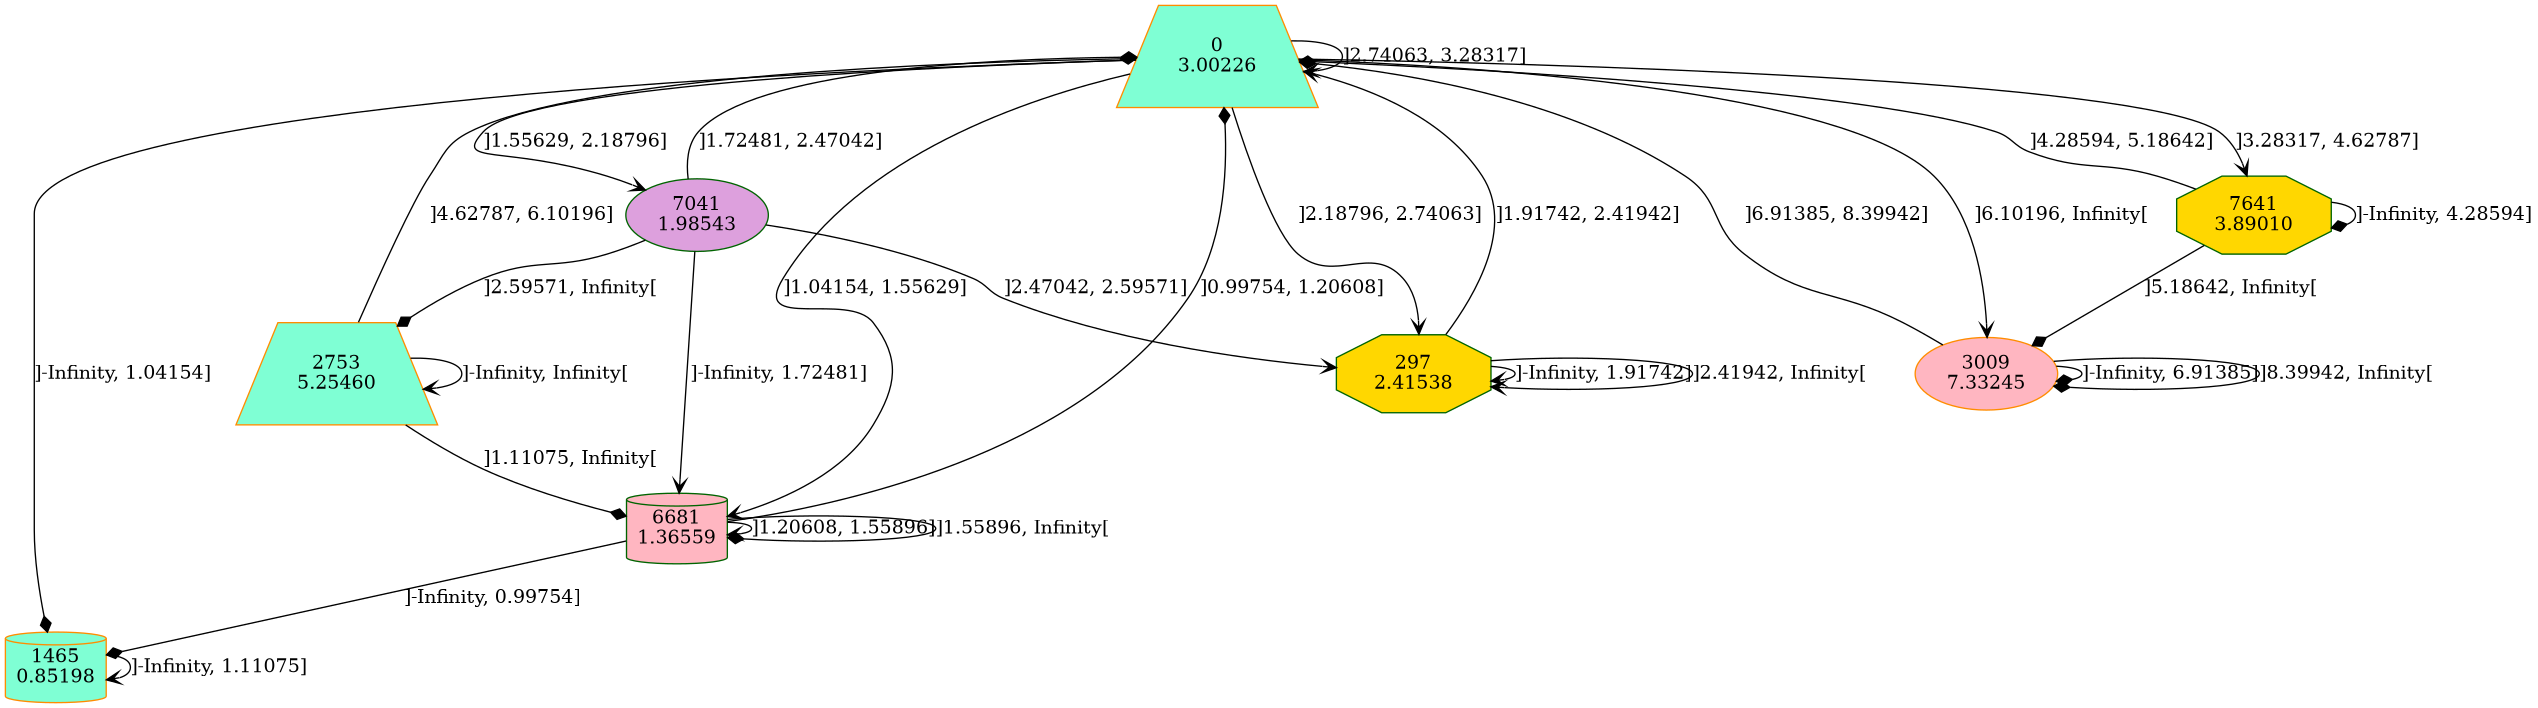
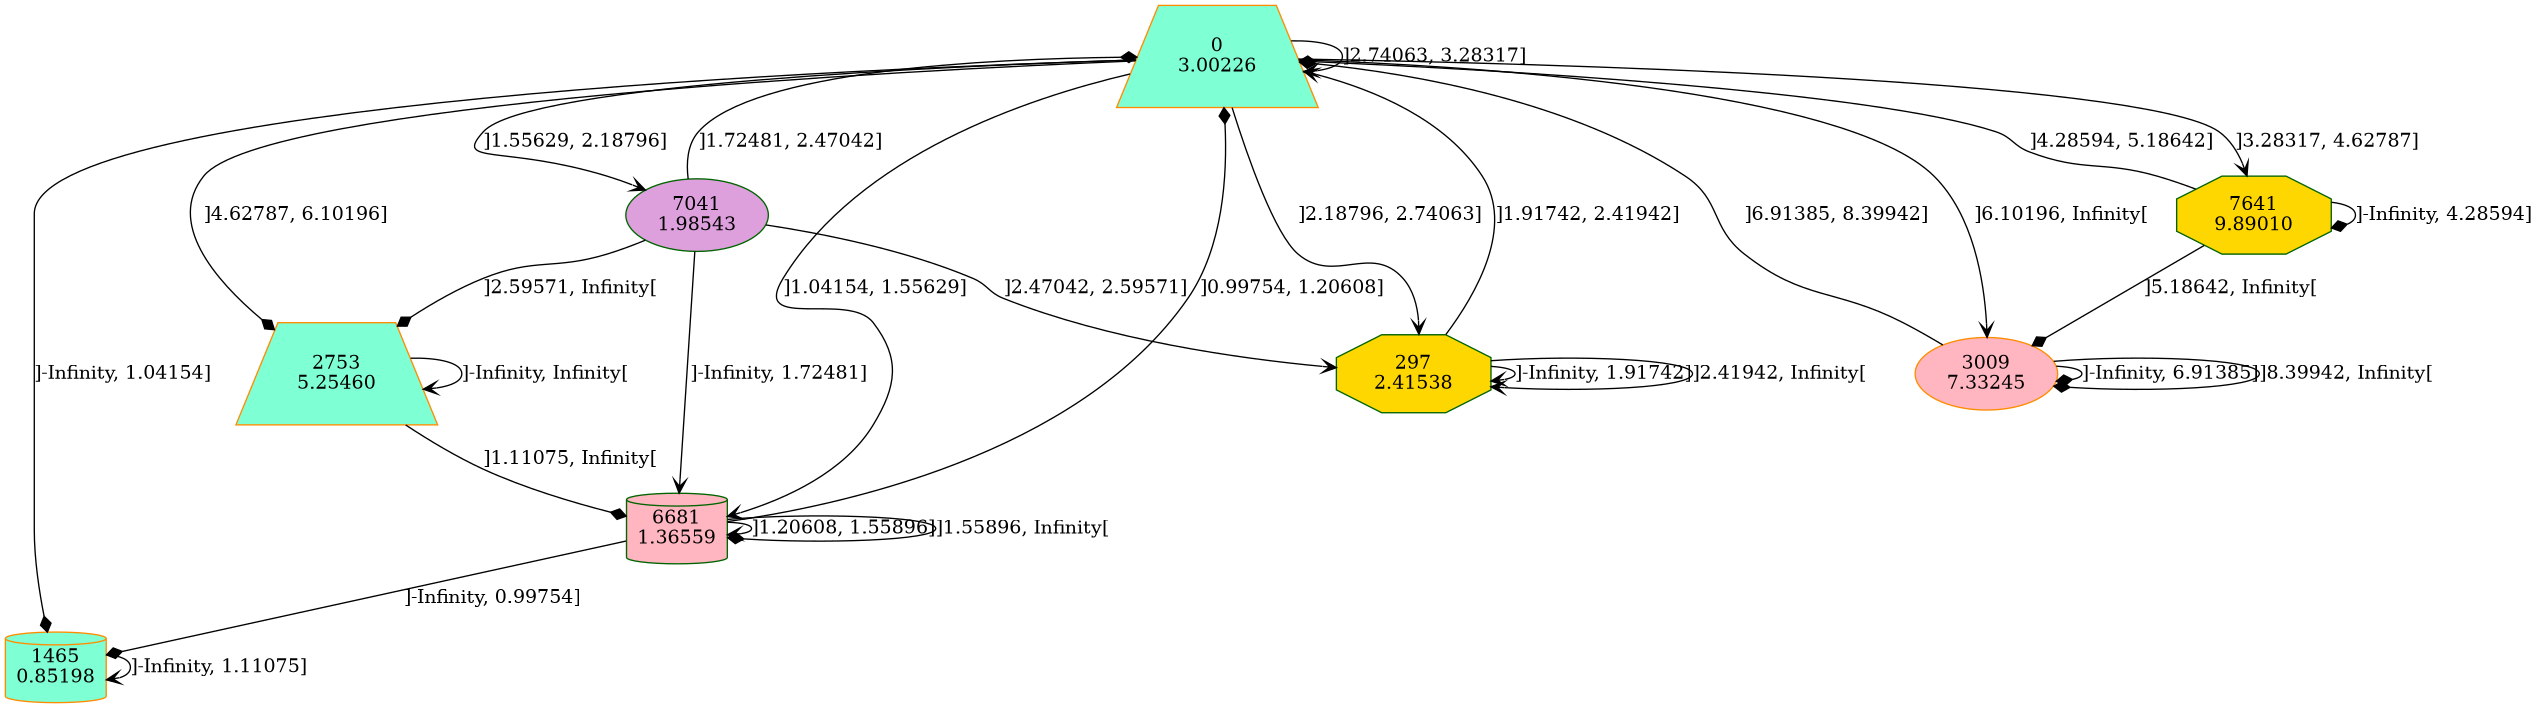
(467, 134) -> (524, 104)
(2254, 215) -> (2254, 215)
